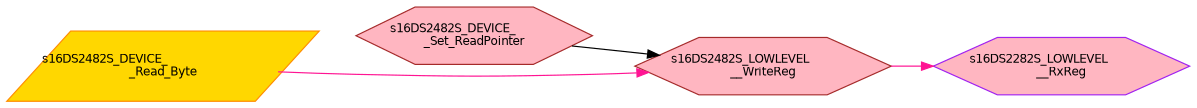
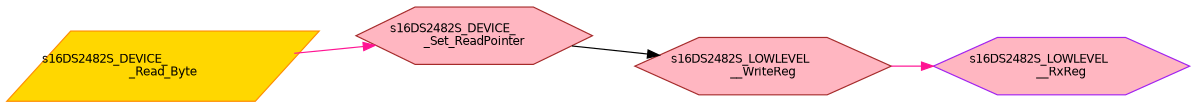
(1061, 66) -> (1061, 66)
(457, 76) -> (329, 50)
